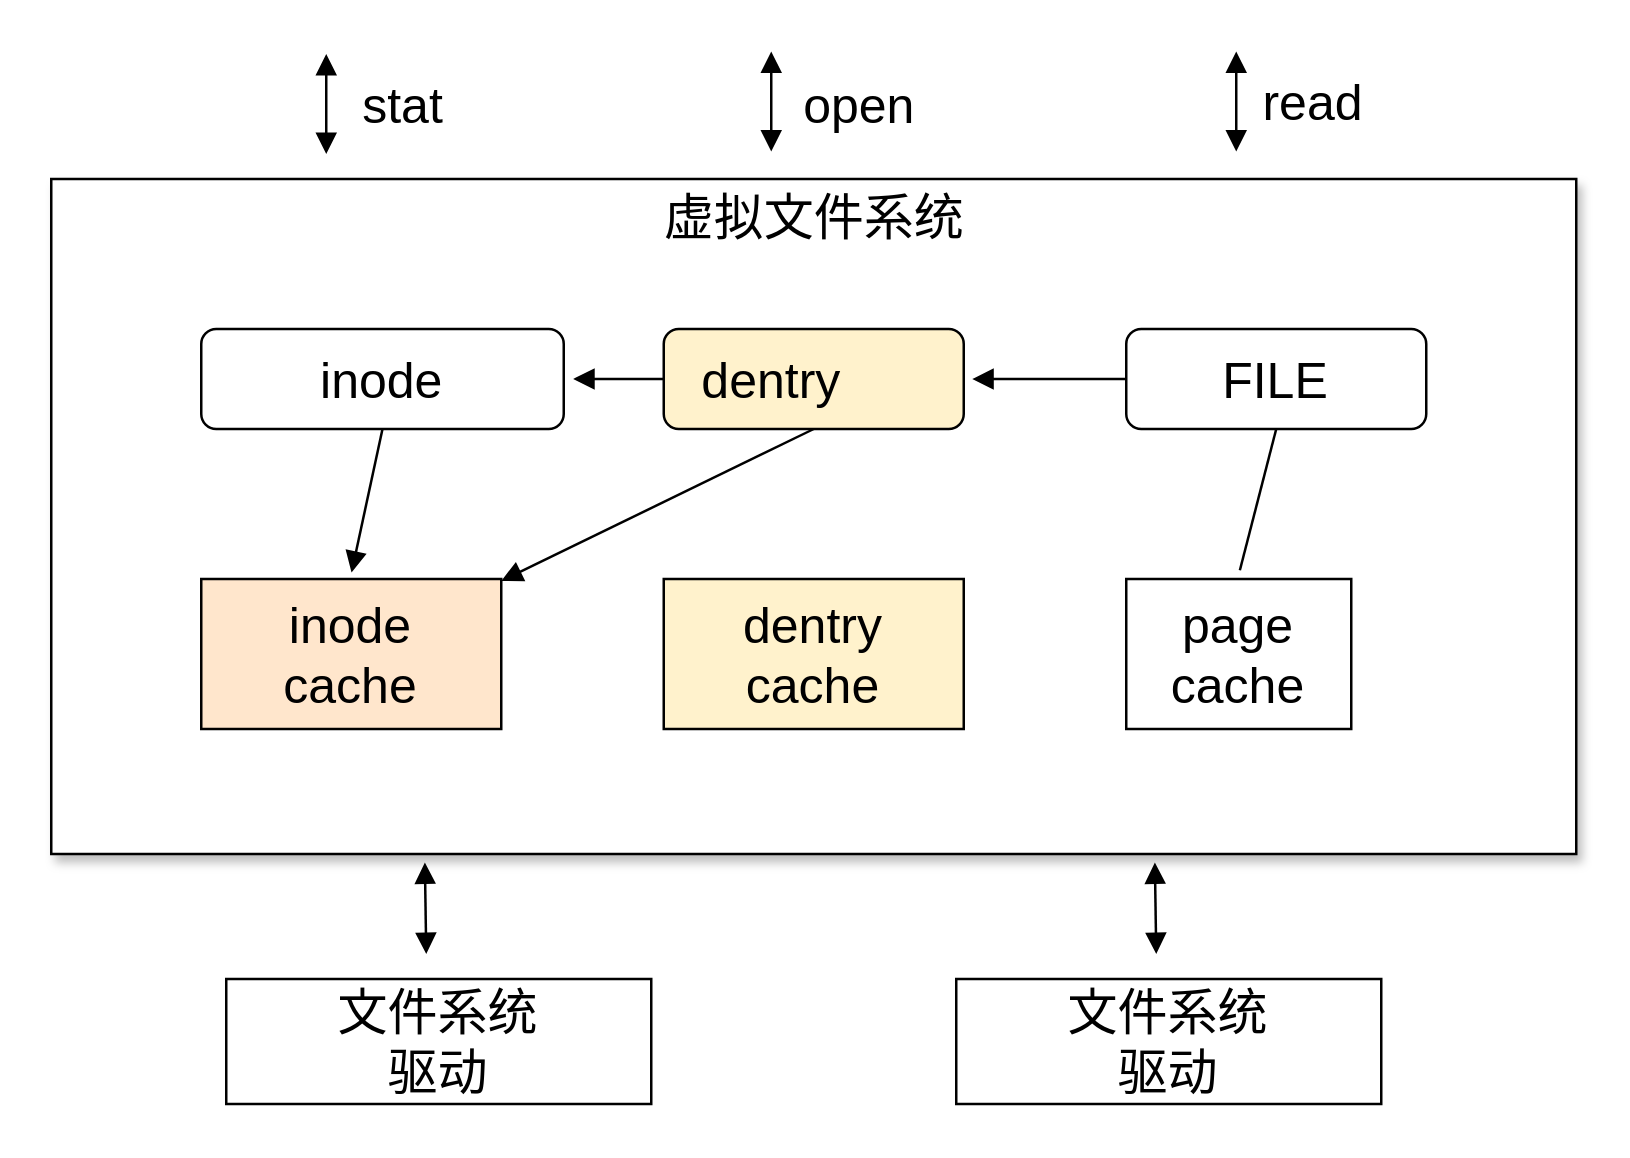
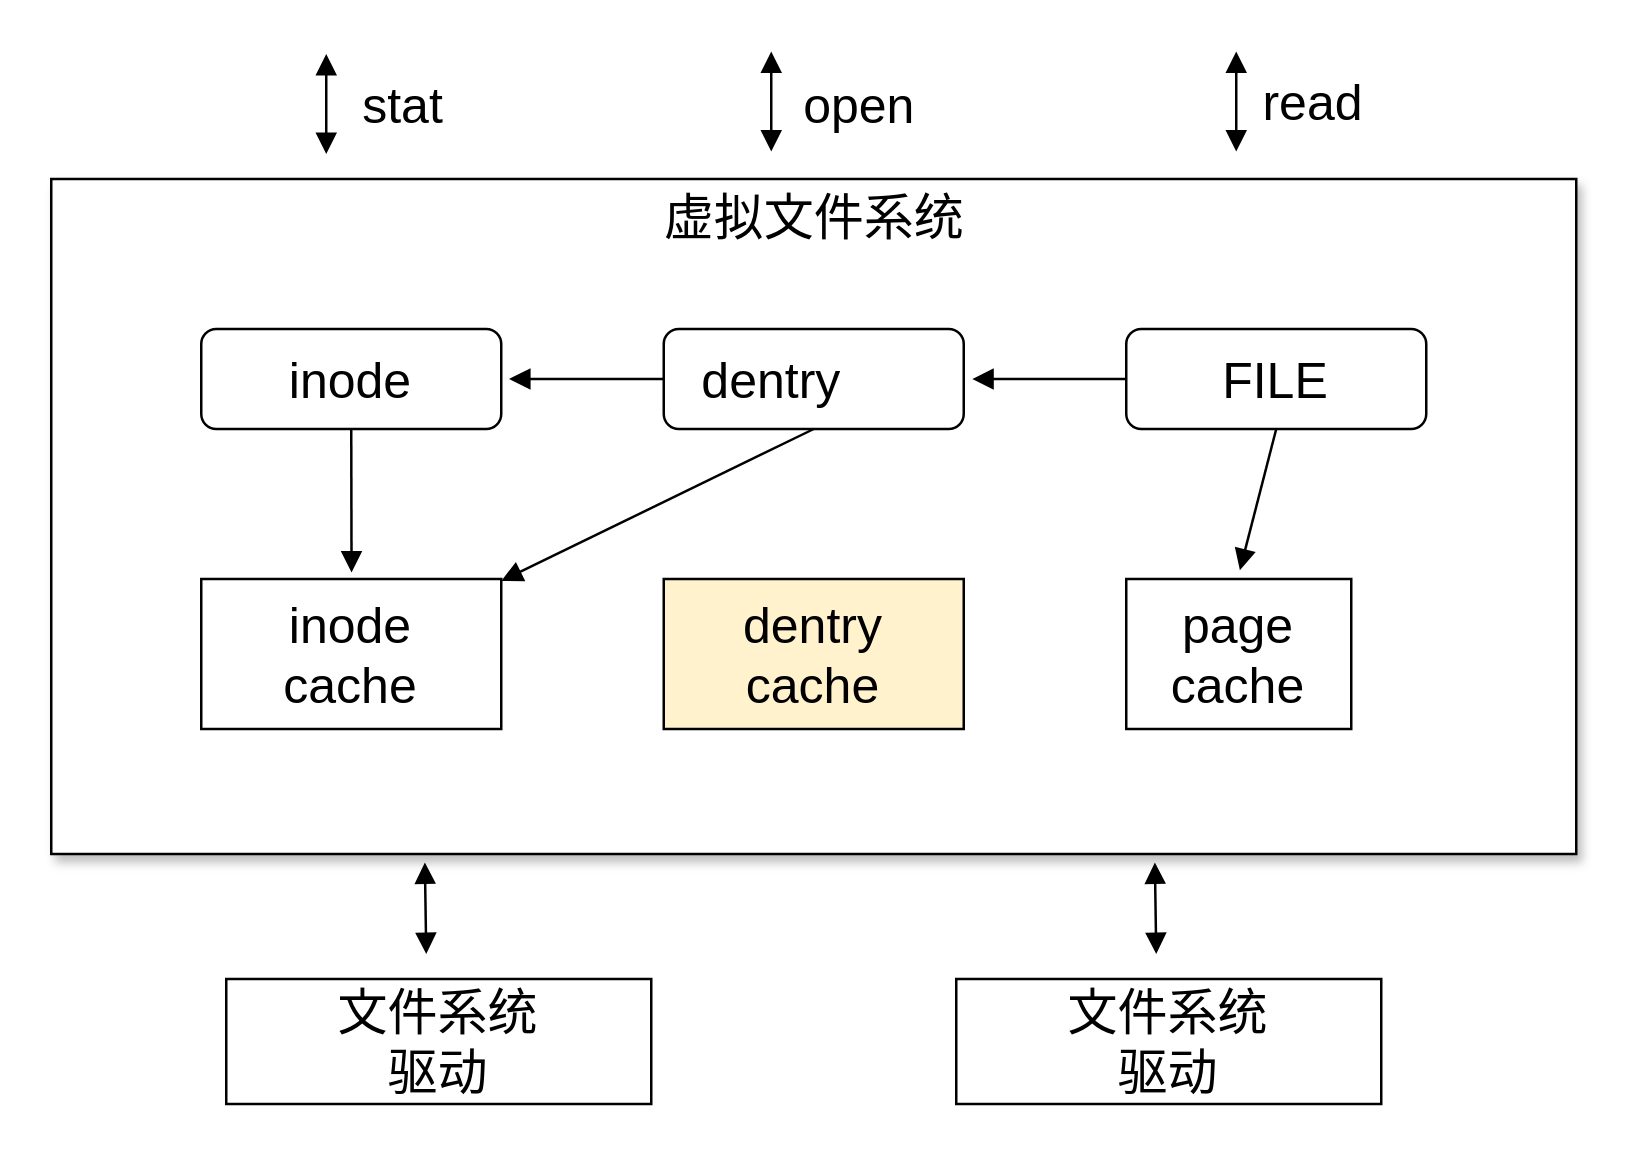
(383, 379) -> (351, 379)
(814, 379) -> (814, 379)
(1243, 558) -> (1245, 549)
(351, 654) -> (351, 654)
